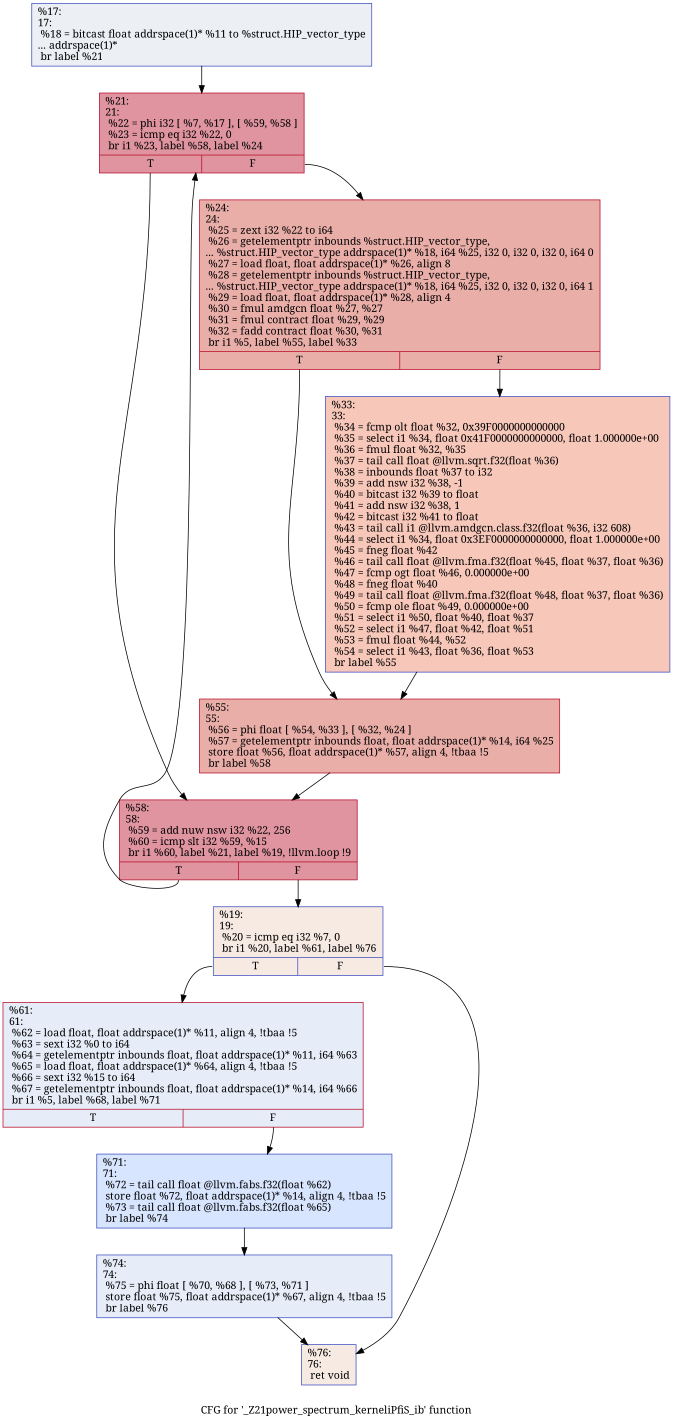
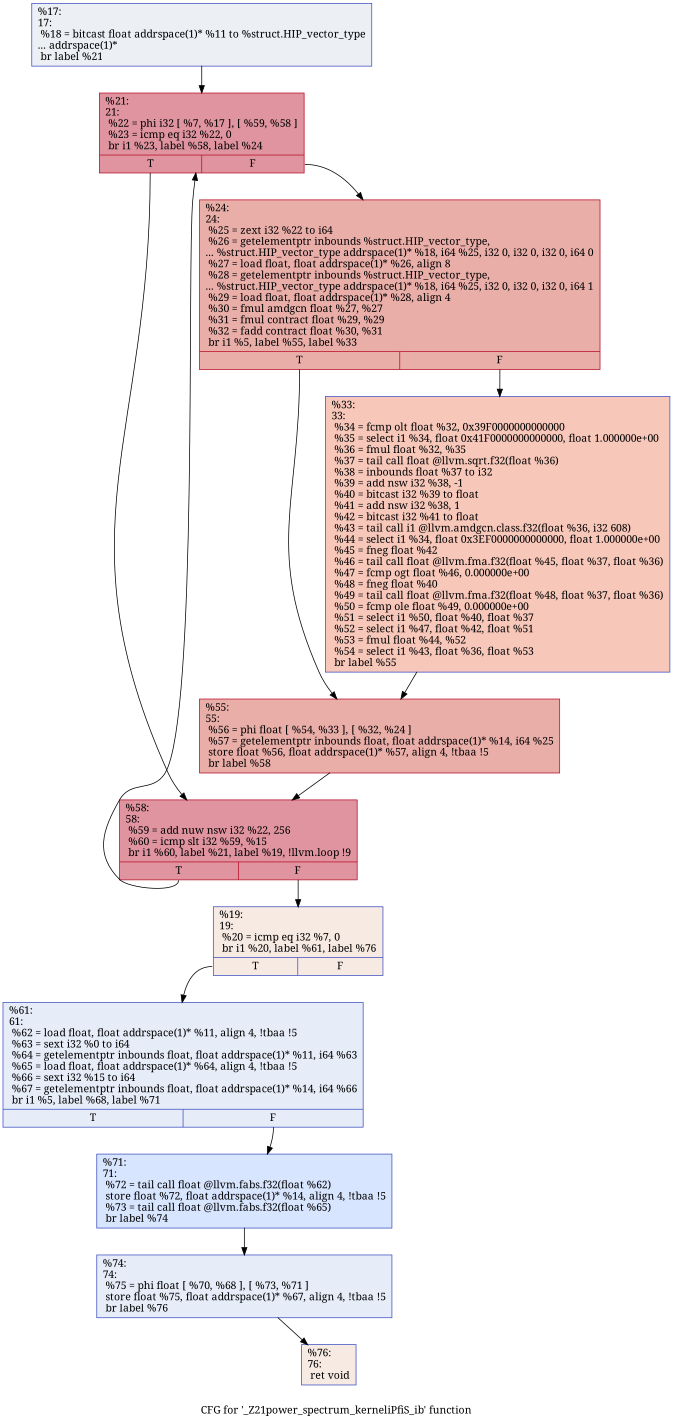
(183, 1065) -> (183, 1065)
(468, 1145) -> none
